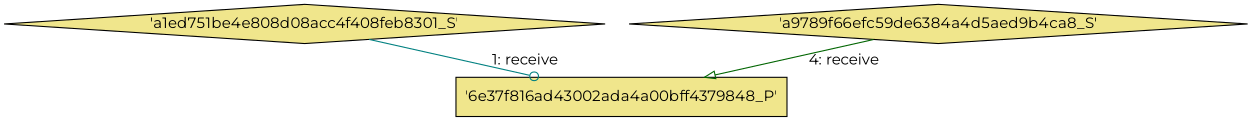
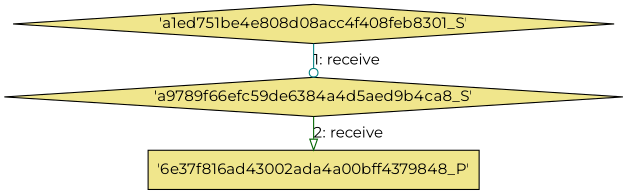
(449, 57) -> (314, 56)
(844, 60) -> (348, 133)
